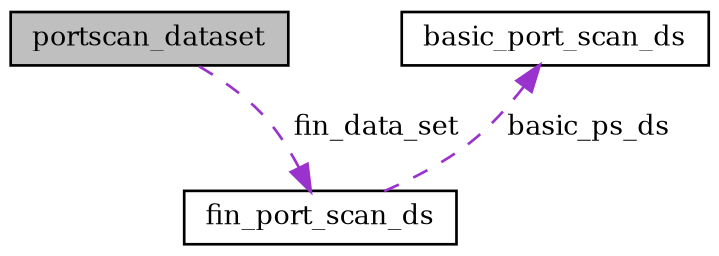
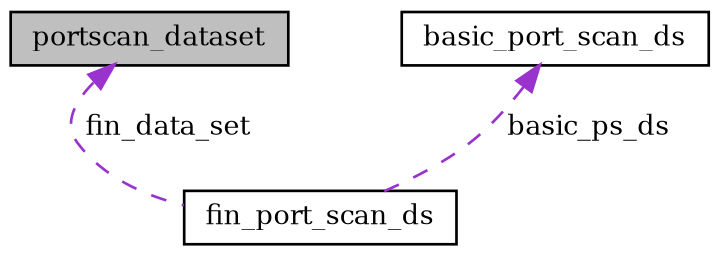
(256, 108) -> (97, 164)
